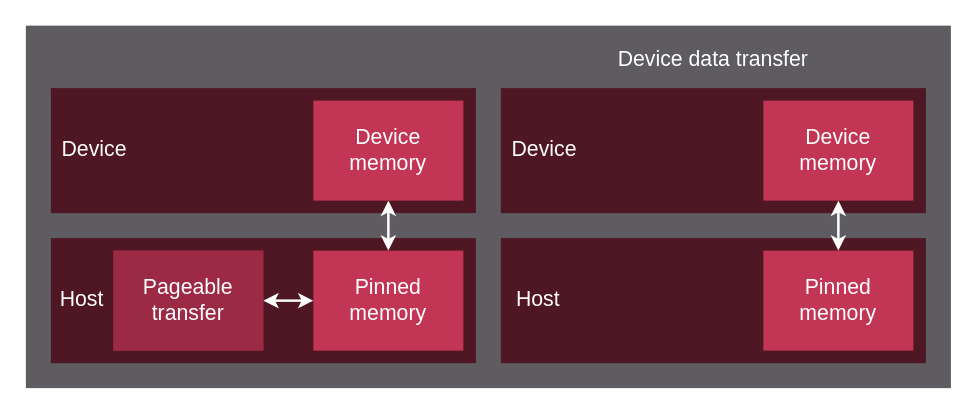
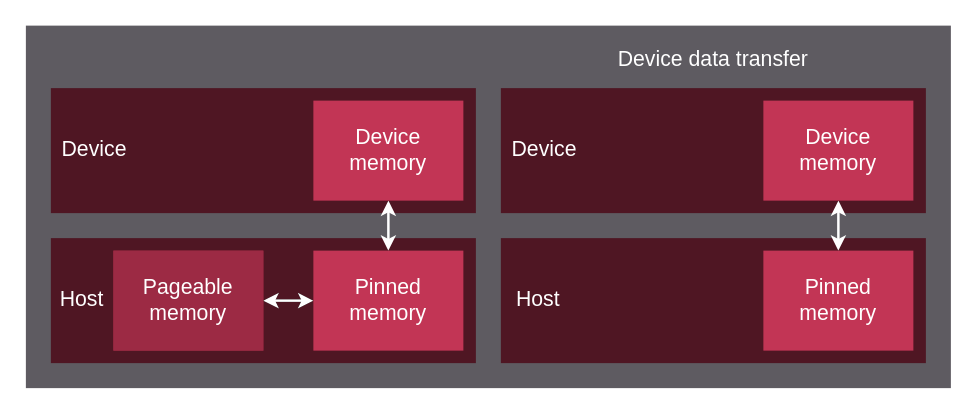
(188, 301) -> (188, 301)
